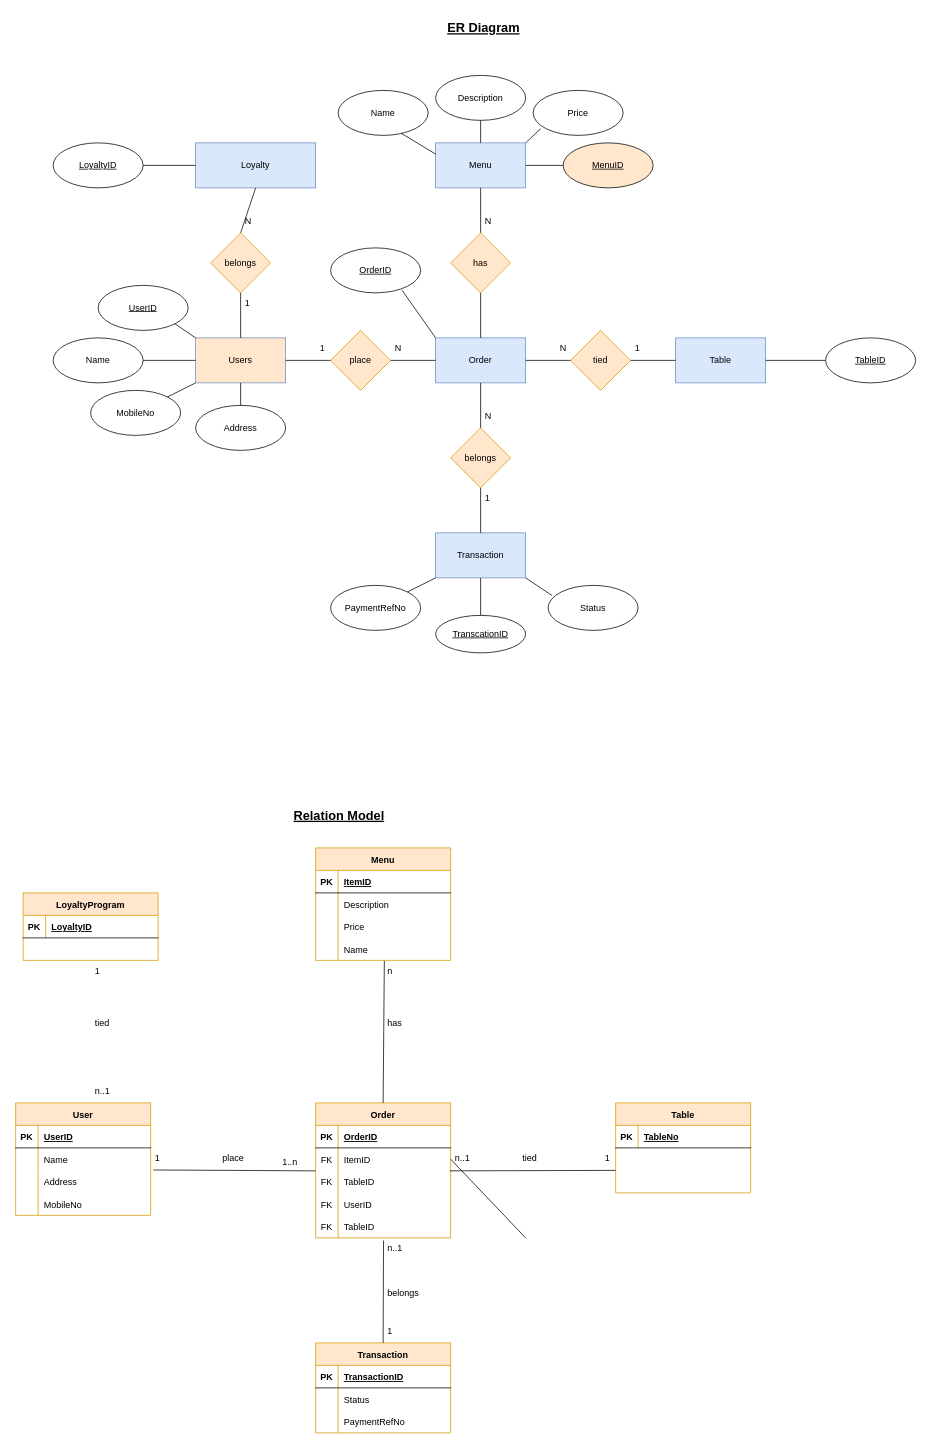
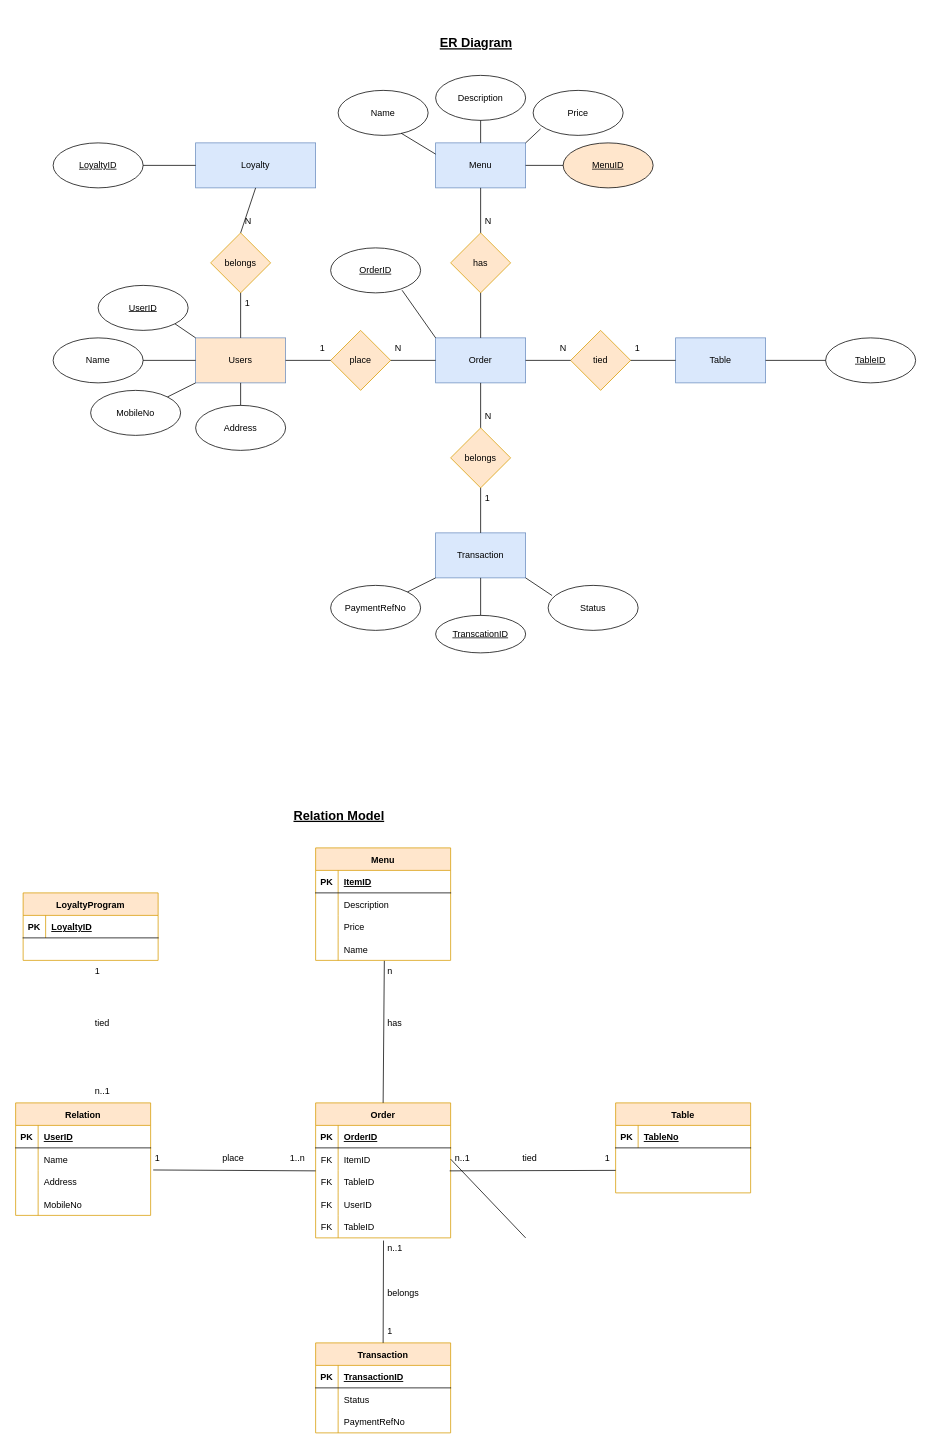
(484, 27) -> (477, 42)
(83, 1115) -> (83, 1115)
(293, 1163) -> (300, 1159)
